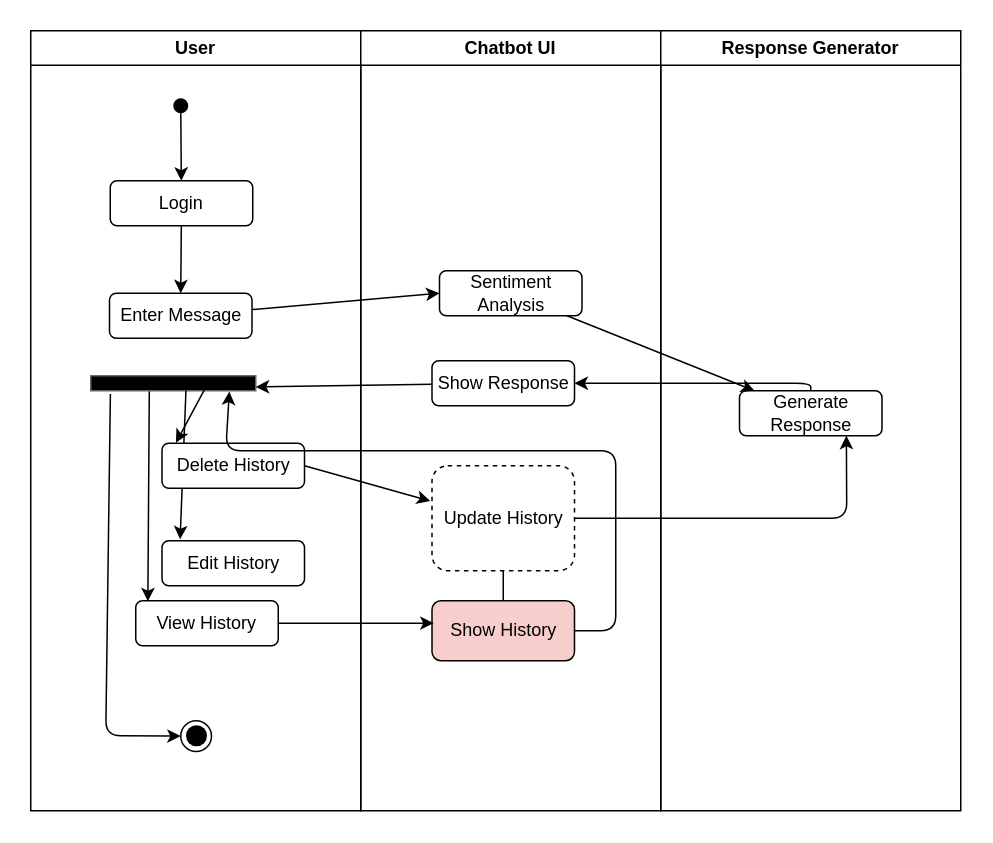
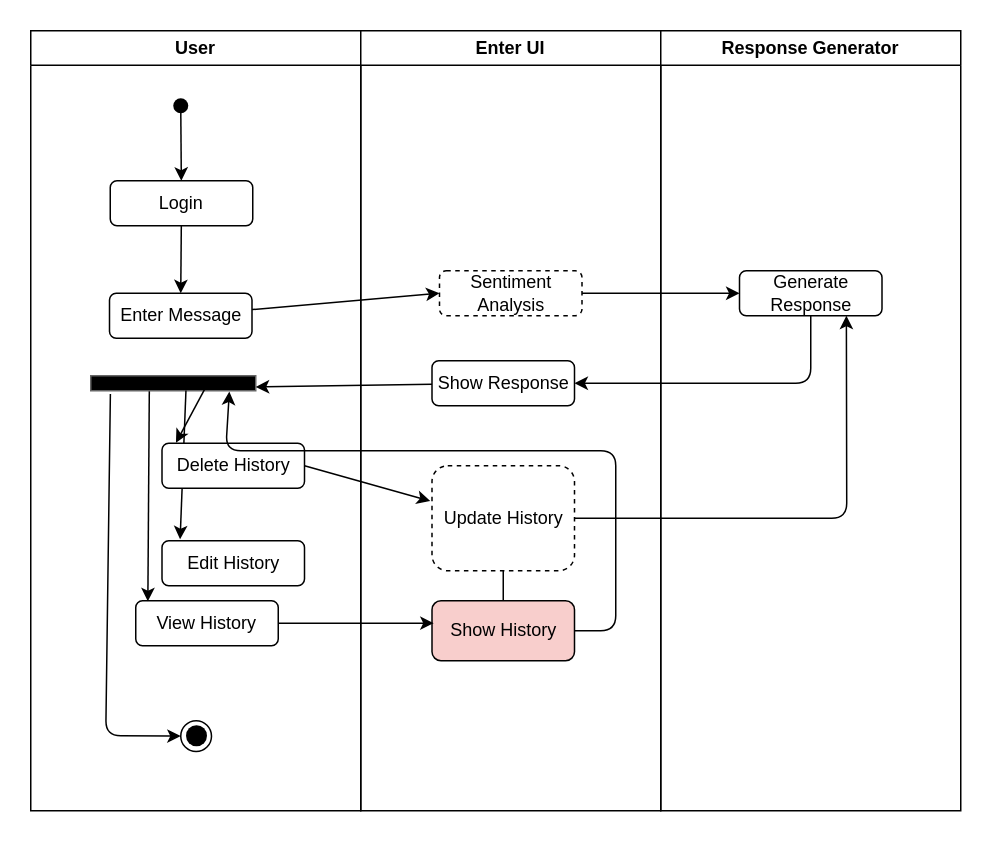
(511, 49) -> (511, 49)
(511, 293) -> (511, 293)
(811, 413) -> (811, 293)
